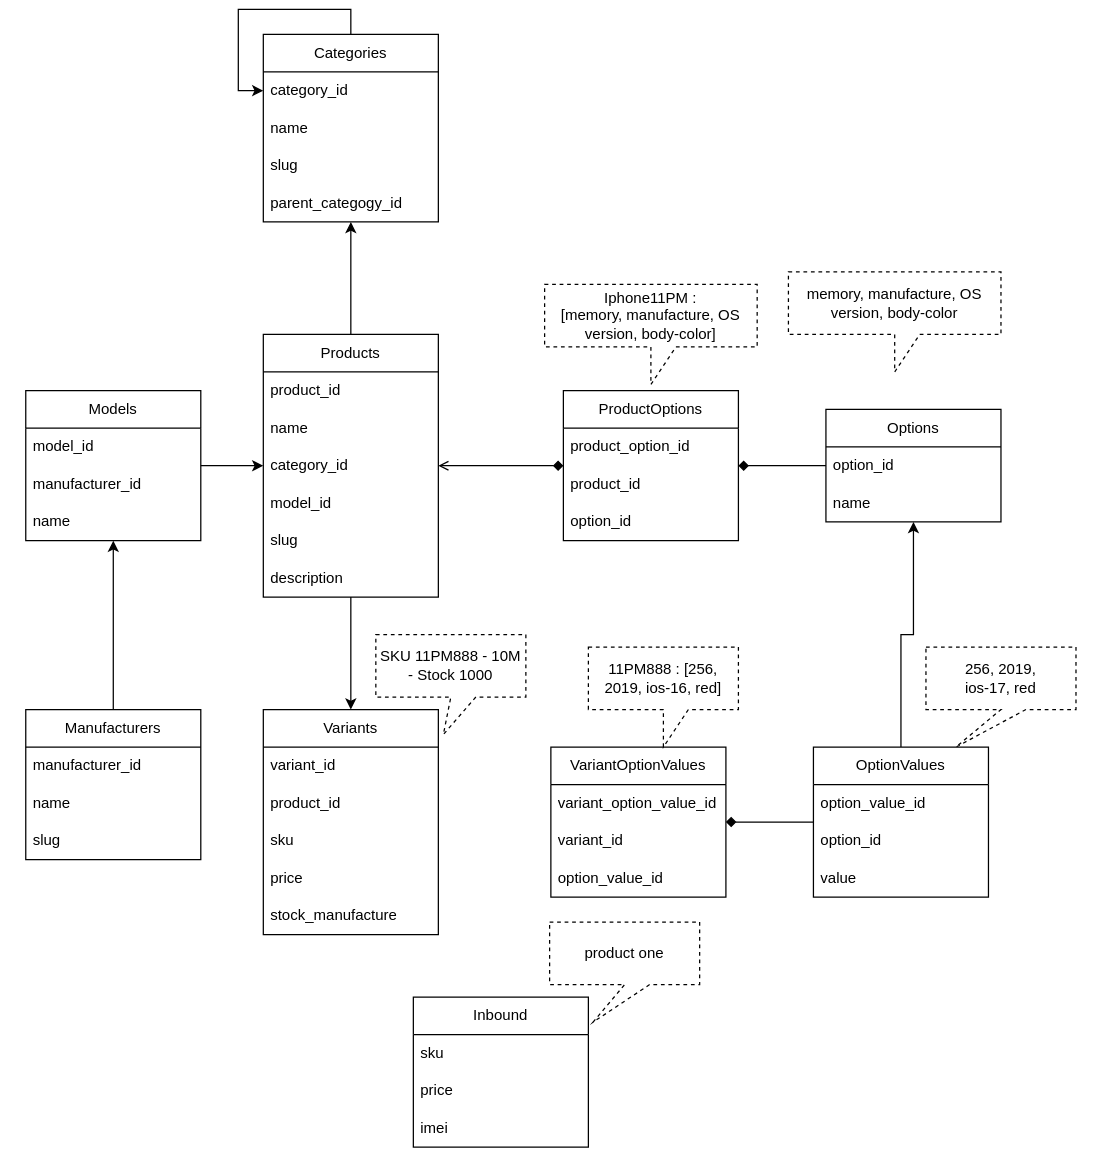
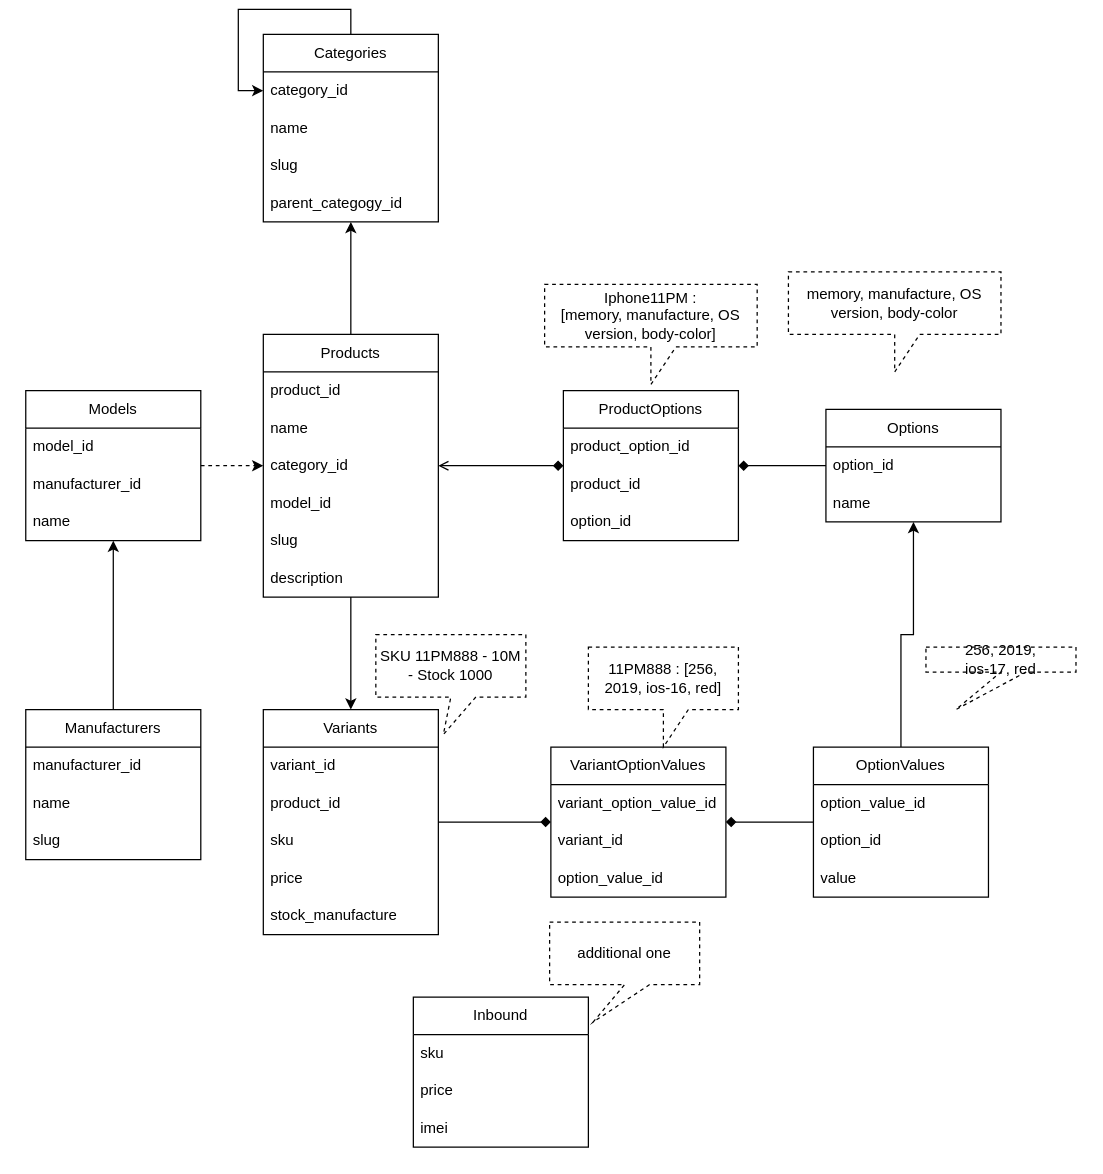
(228, 466) -> (228, 466)
(1001, 697) -> (1001, 678)
none -> (491, 822)
(624, 953) -> (624, 953)
